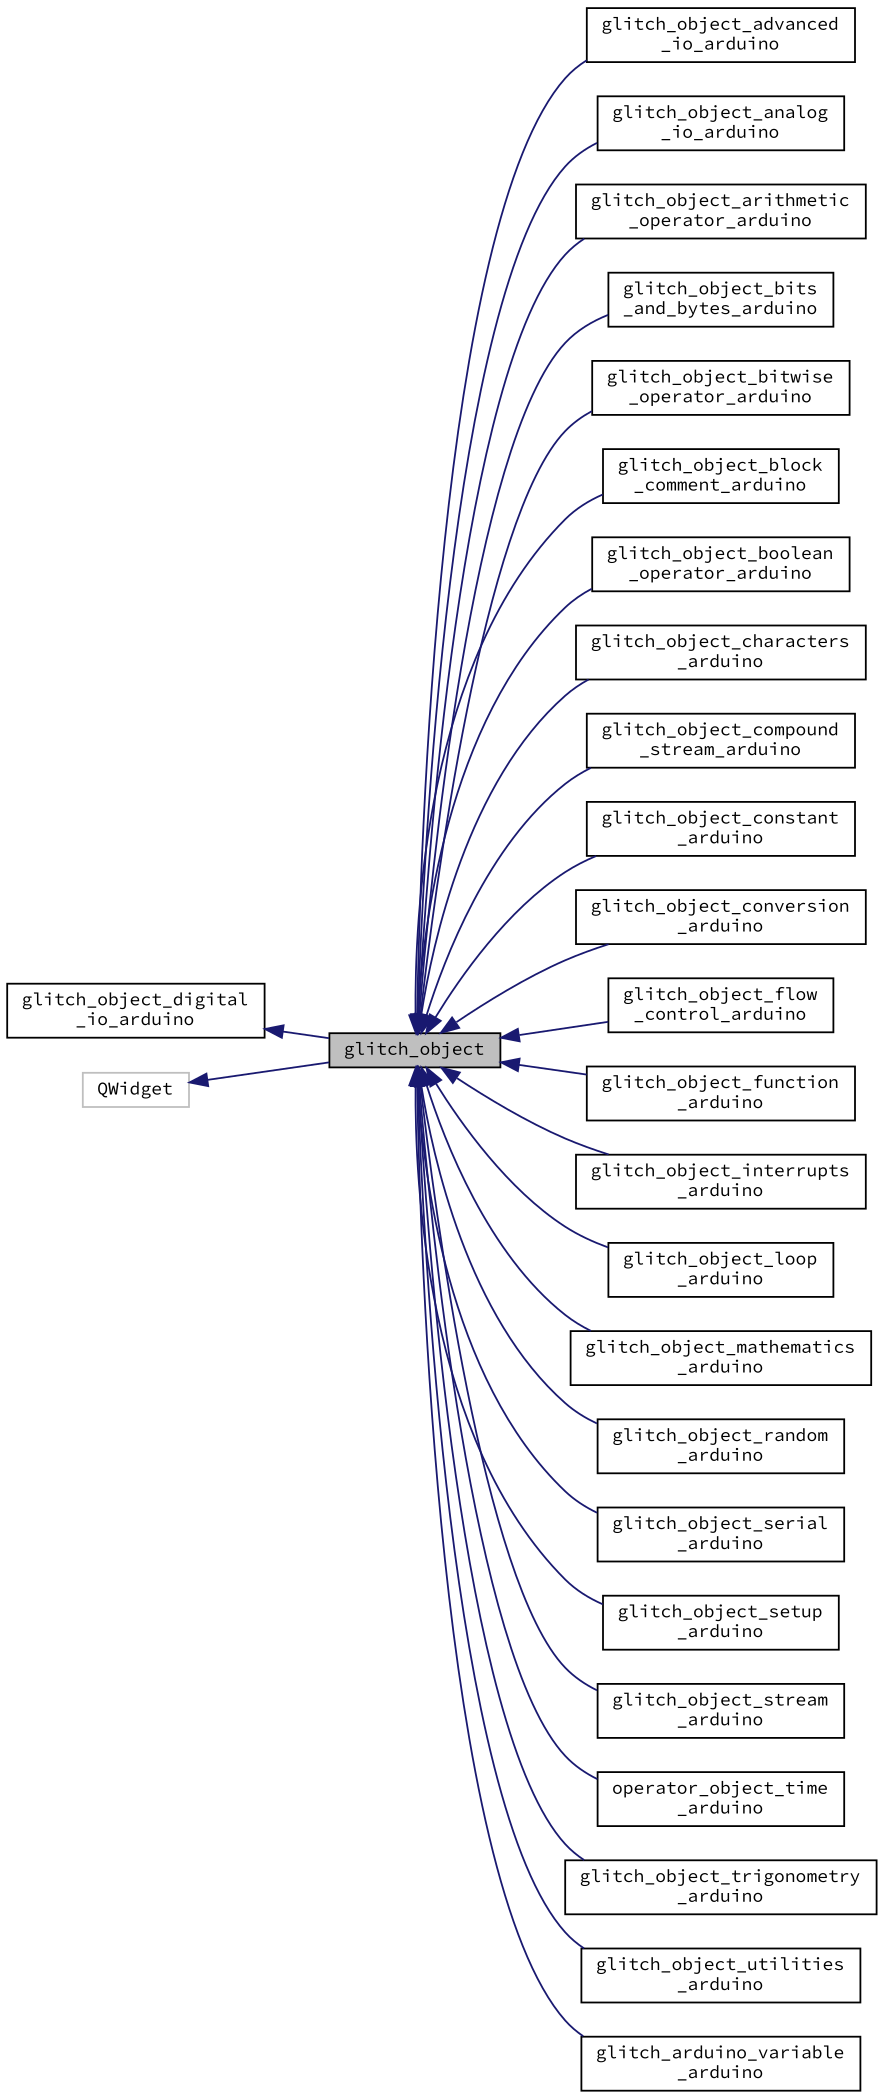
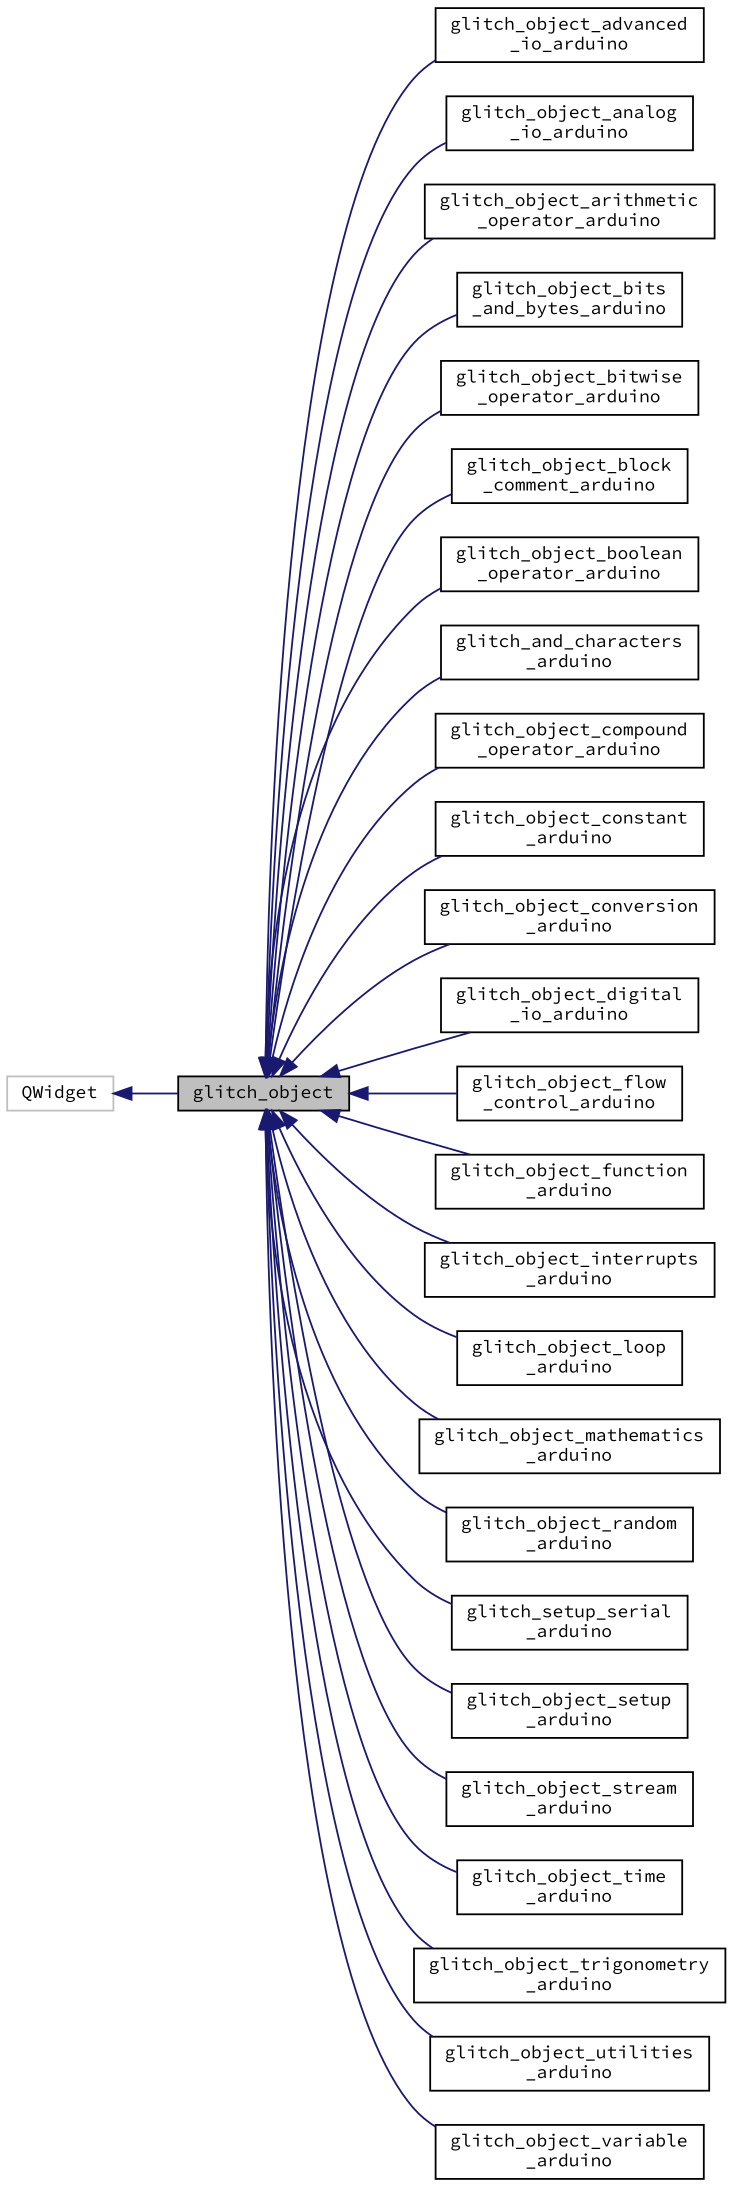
(721, 652) -> (570, 652)
(721, 741) -> (570, 741)
(306, 1035) -> (404, 1051)
(721, 1534) -> (570, 1623)
(721, 1799) -> (570, 1887)
(721, 2064) -> (570, 2152)
